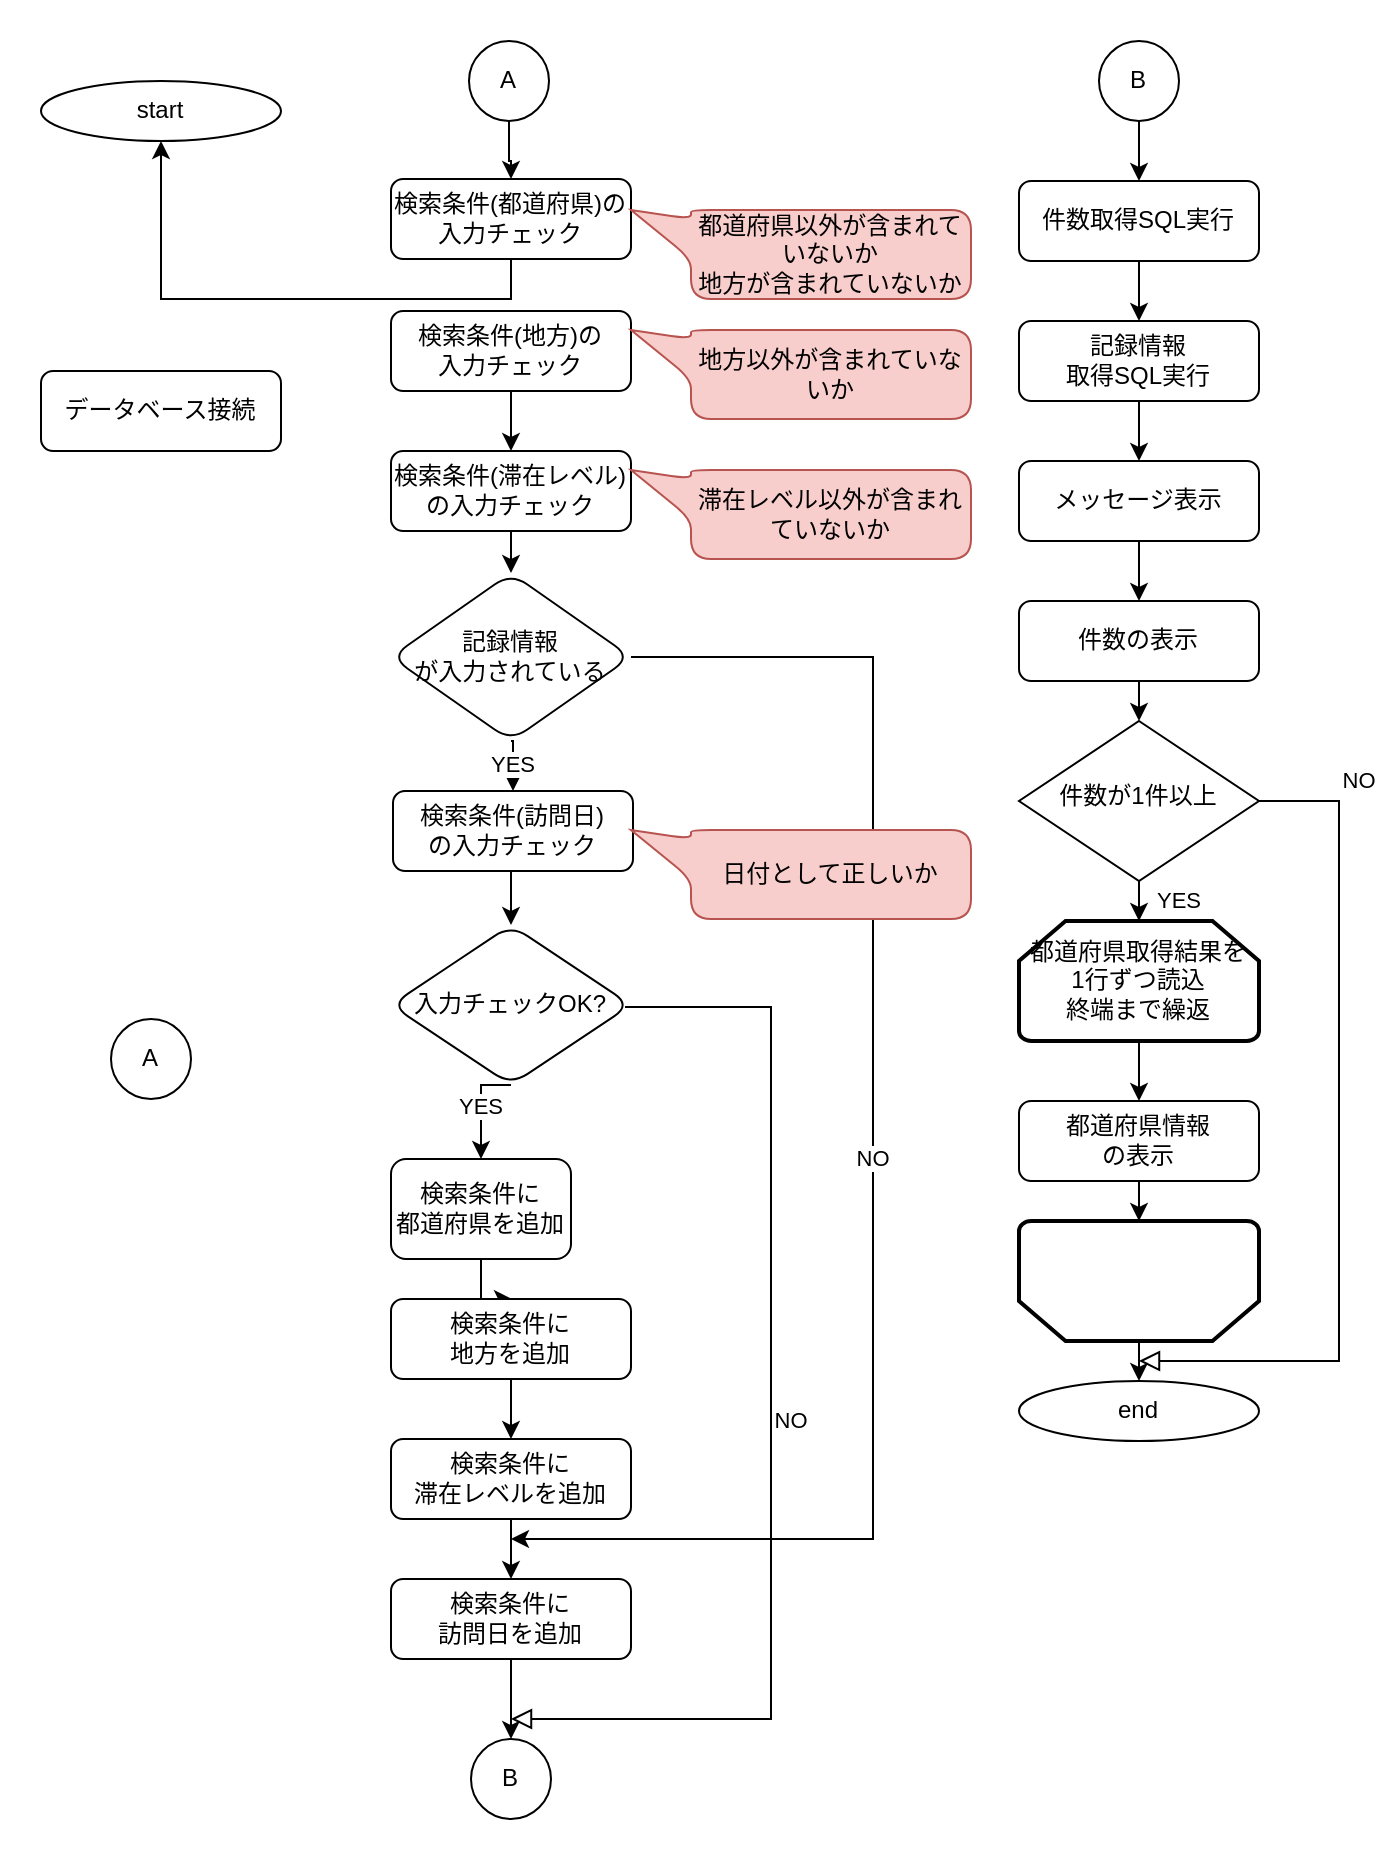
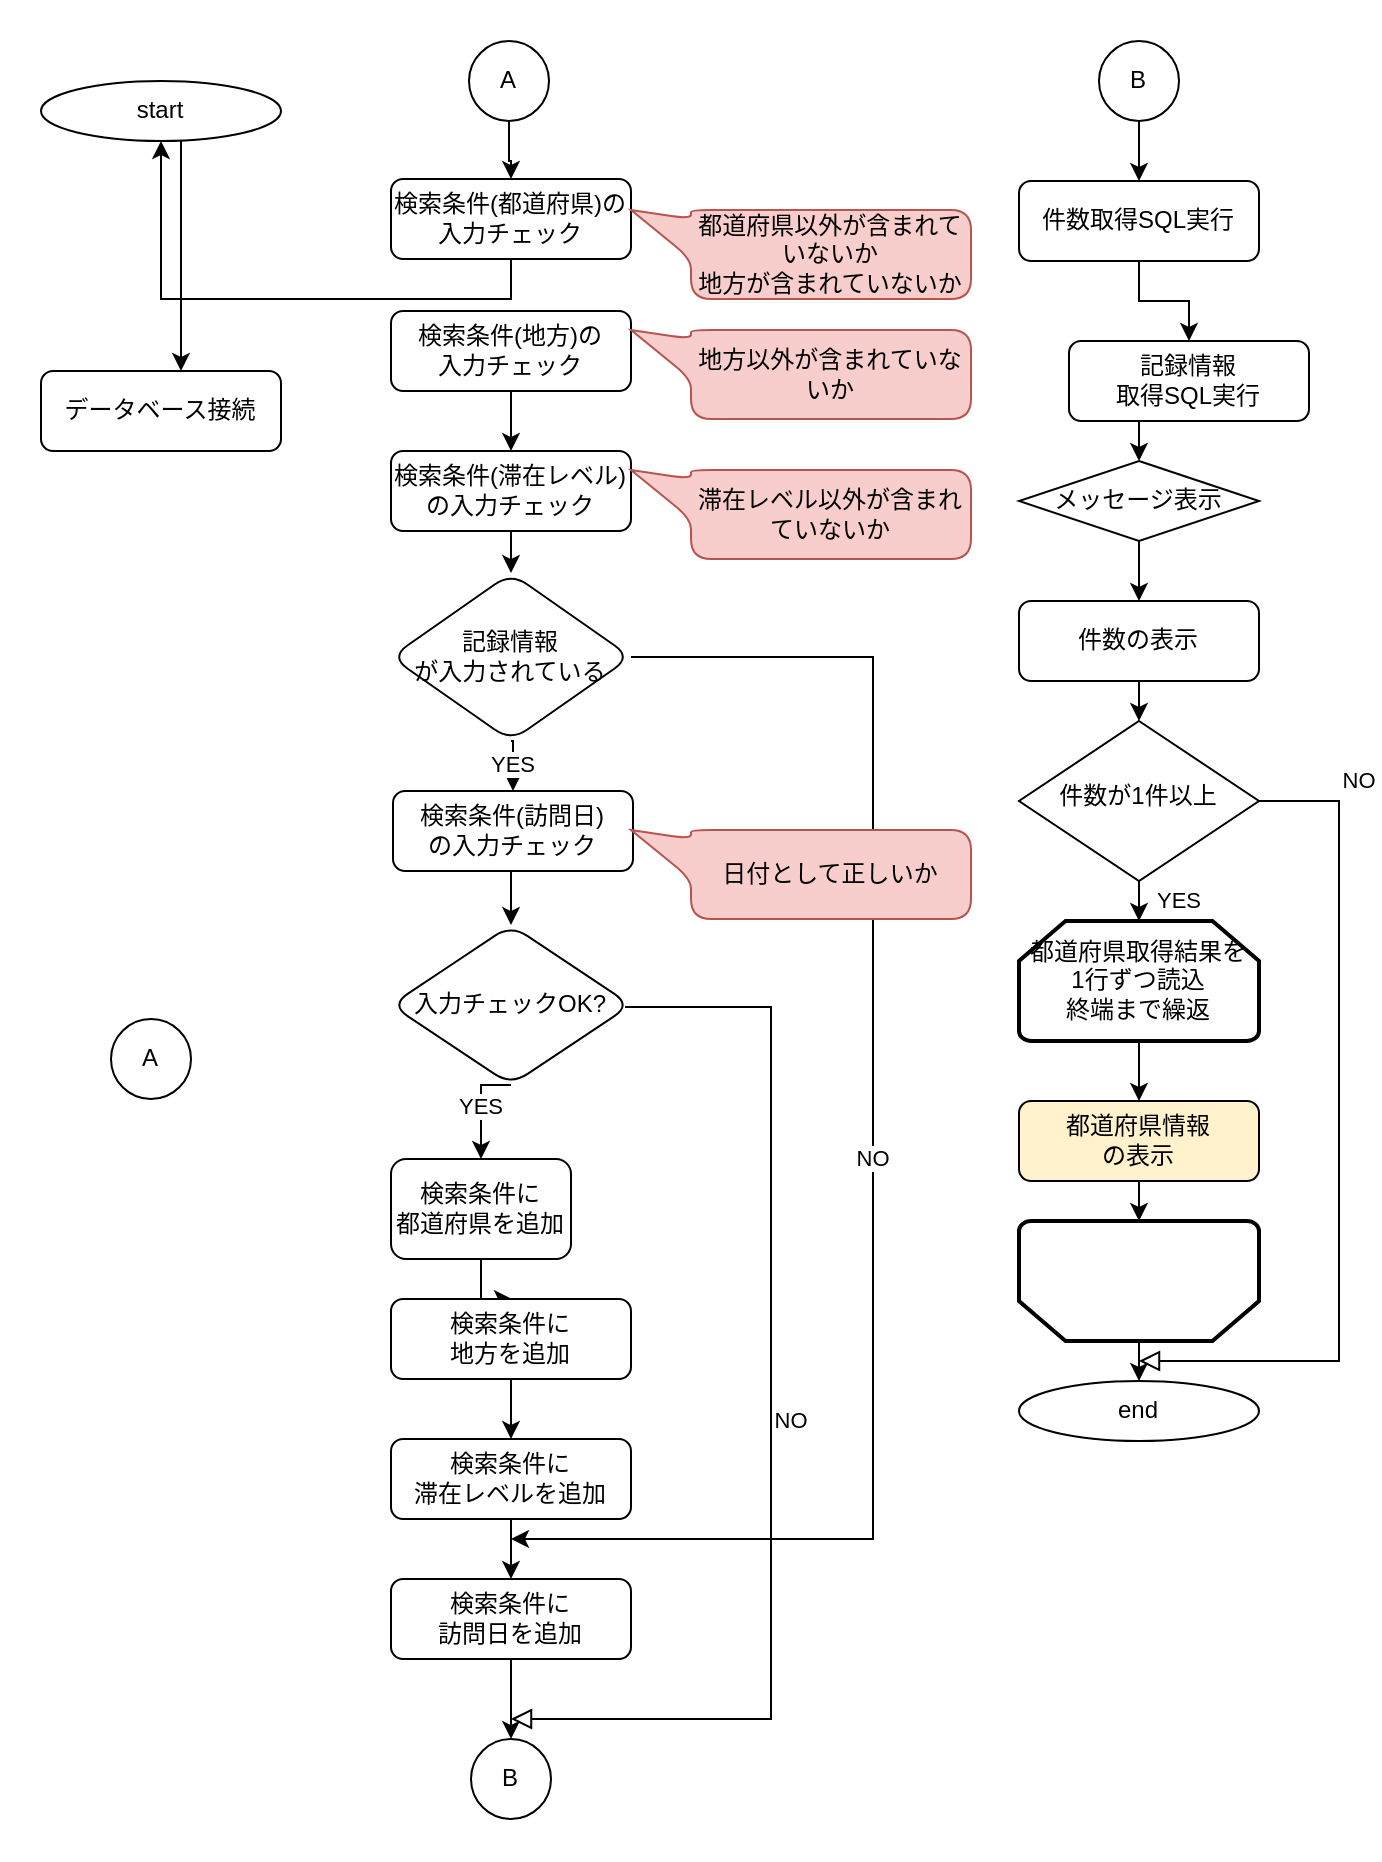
none -> (181, 249)
(1139, 361) -> (1189, 381)
(1139, 501) -> (1139, 501)
(1139, 1141) -> (1139, 1141)
